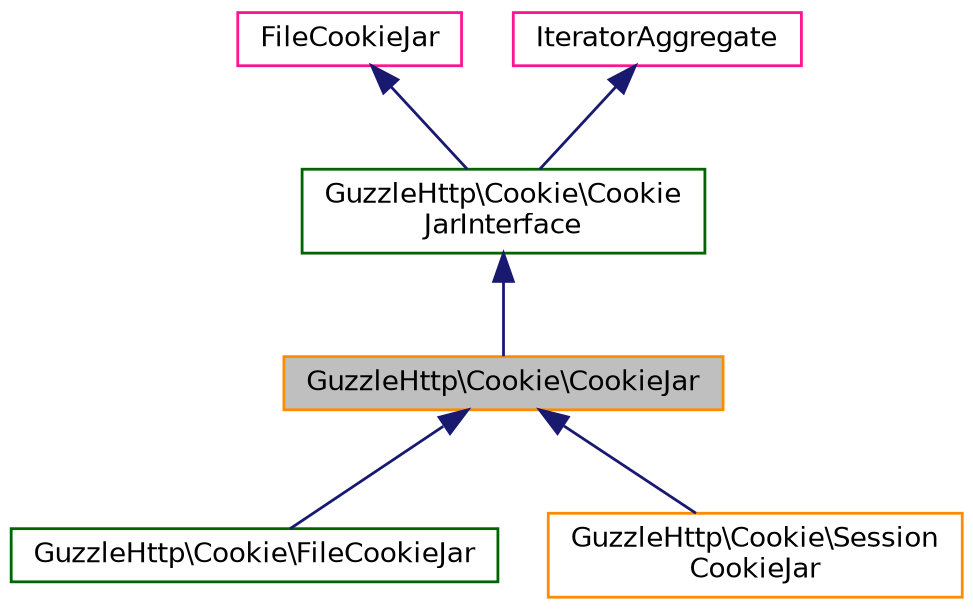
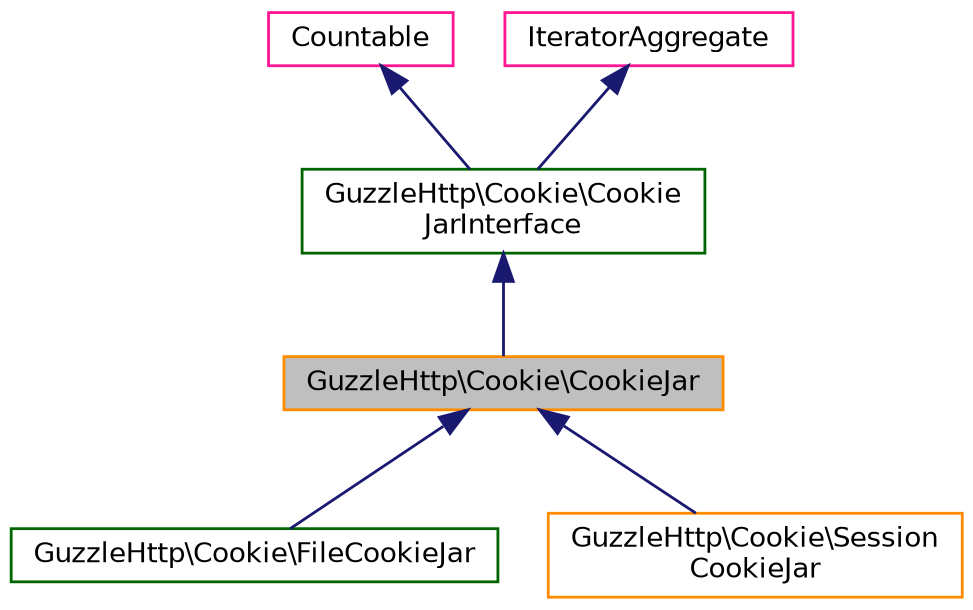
(350, 39) -> (361, 39)
